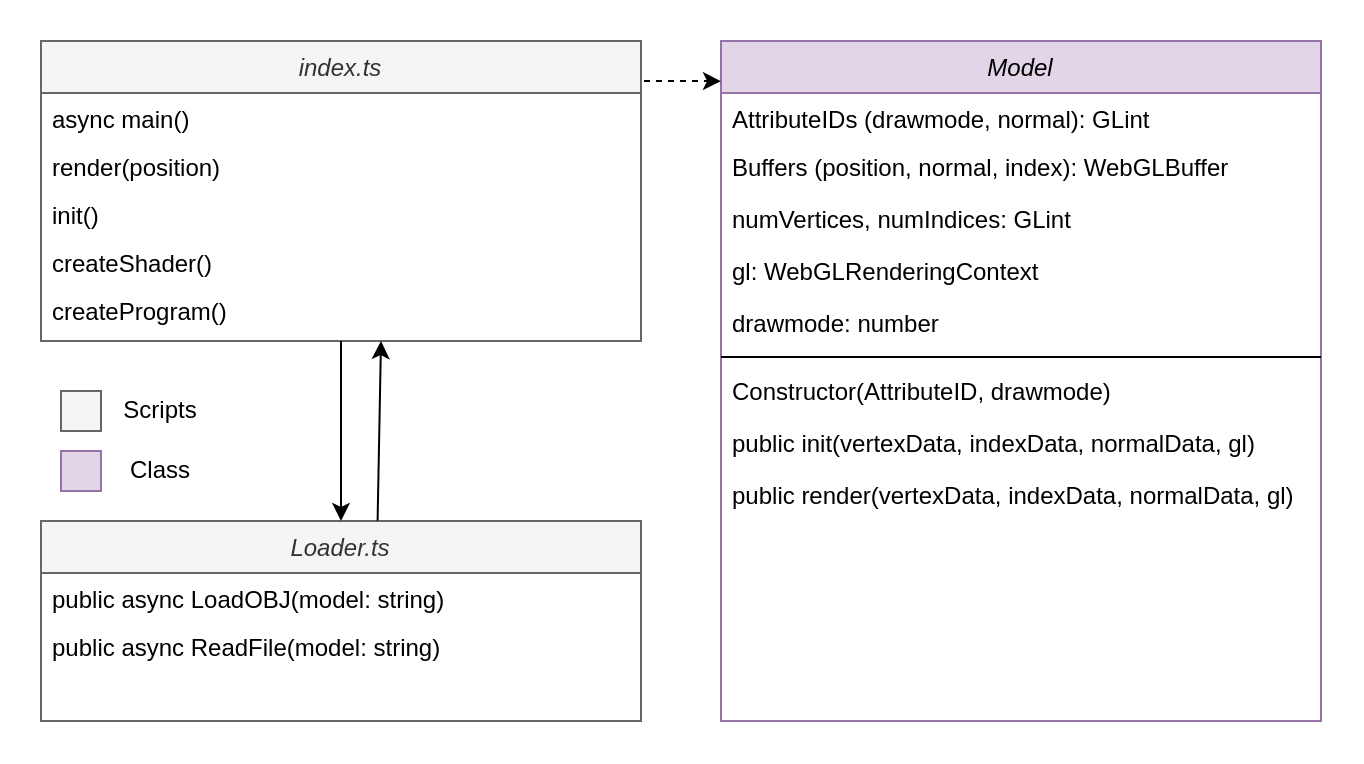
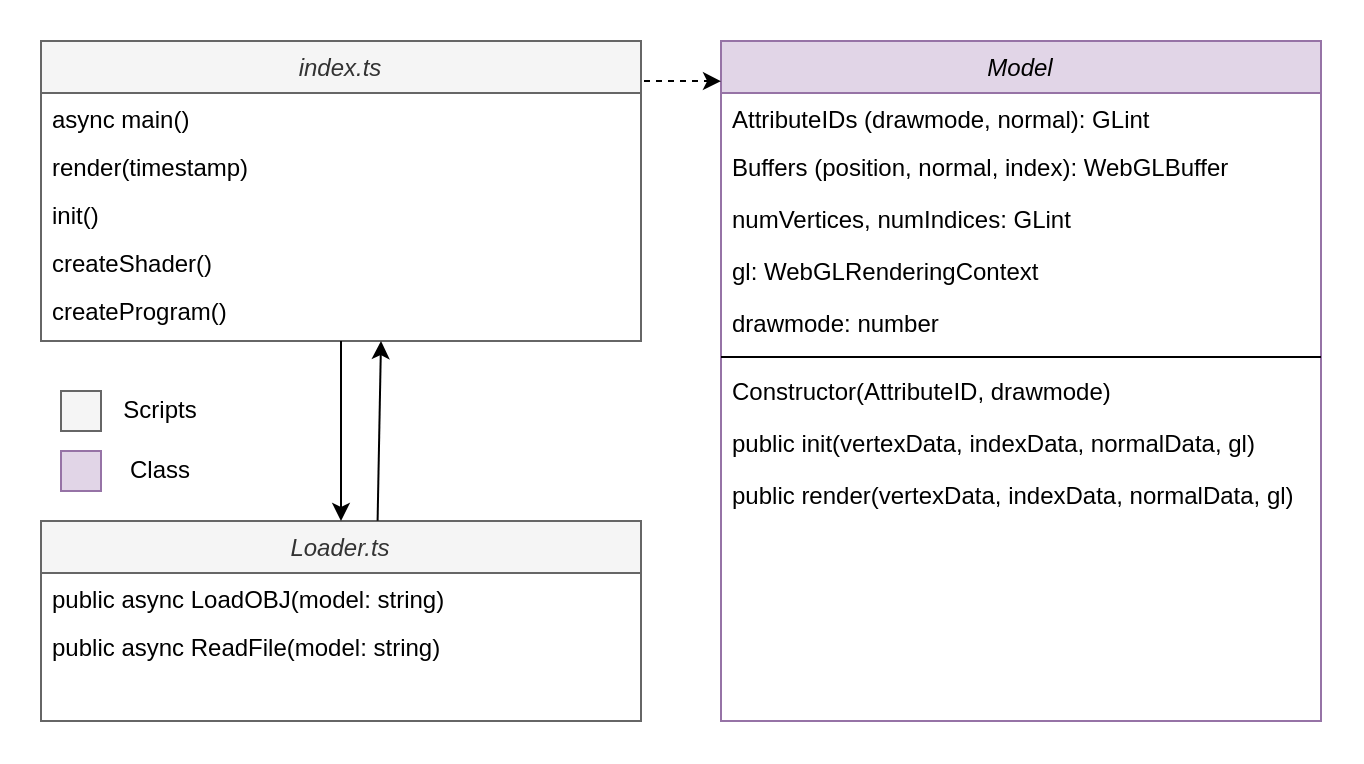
(153, 168) -> (163, 168)
